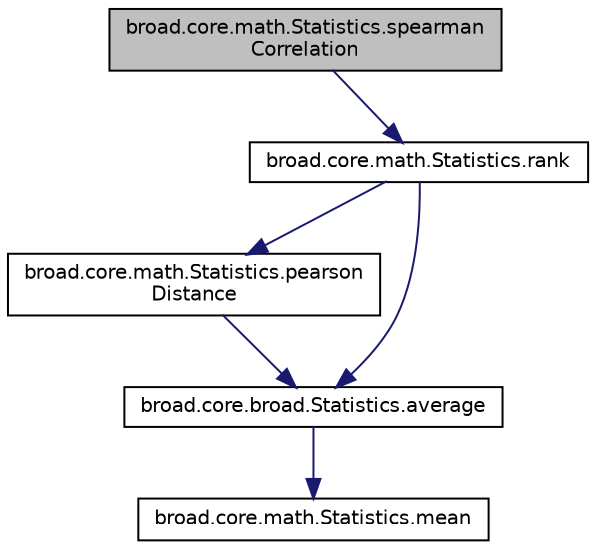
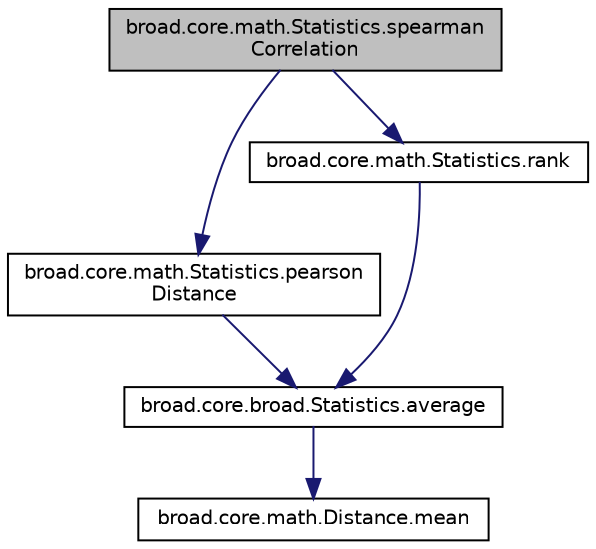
(326, 213) -> (230, 147)
(313, 519) -> (313, 519)
